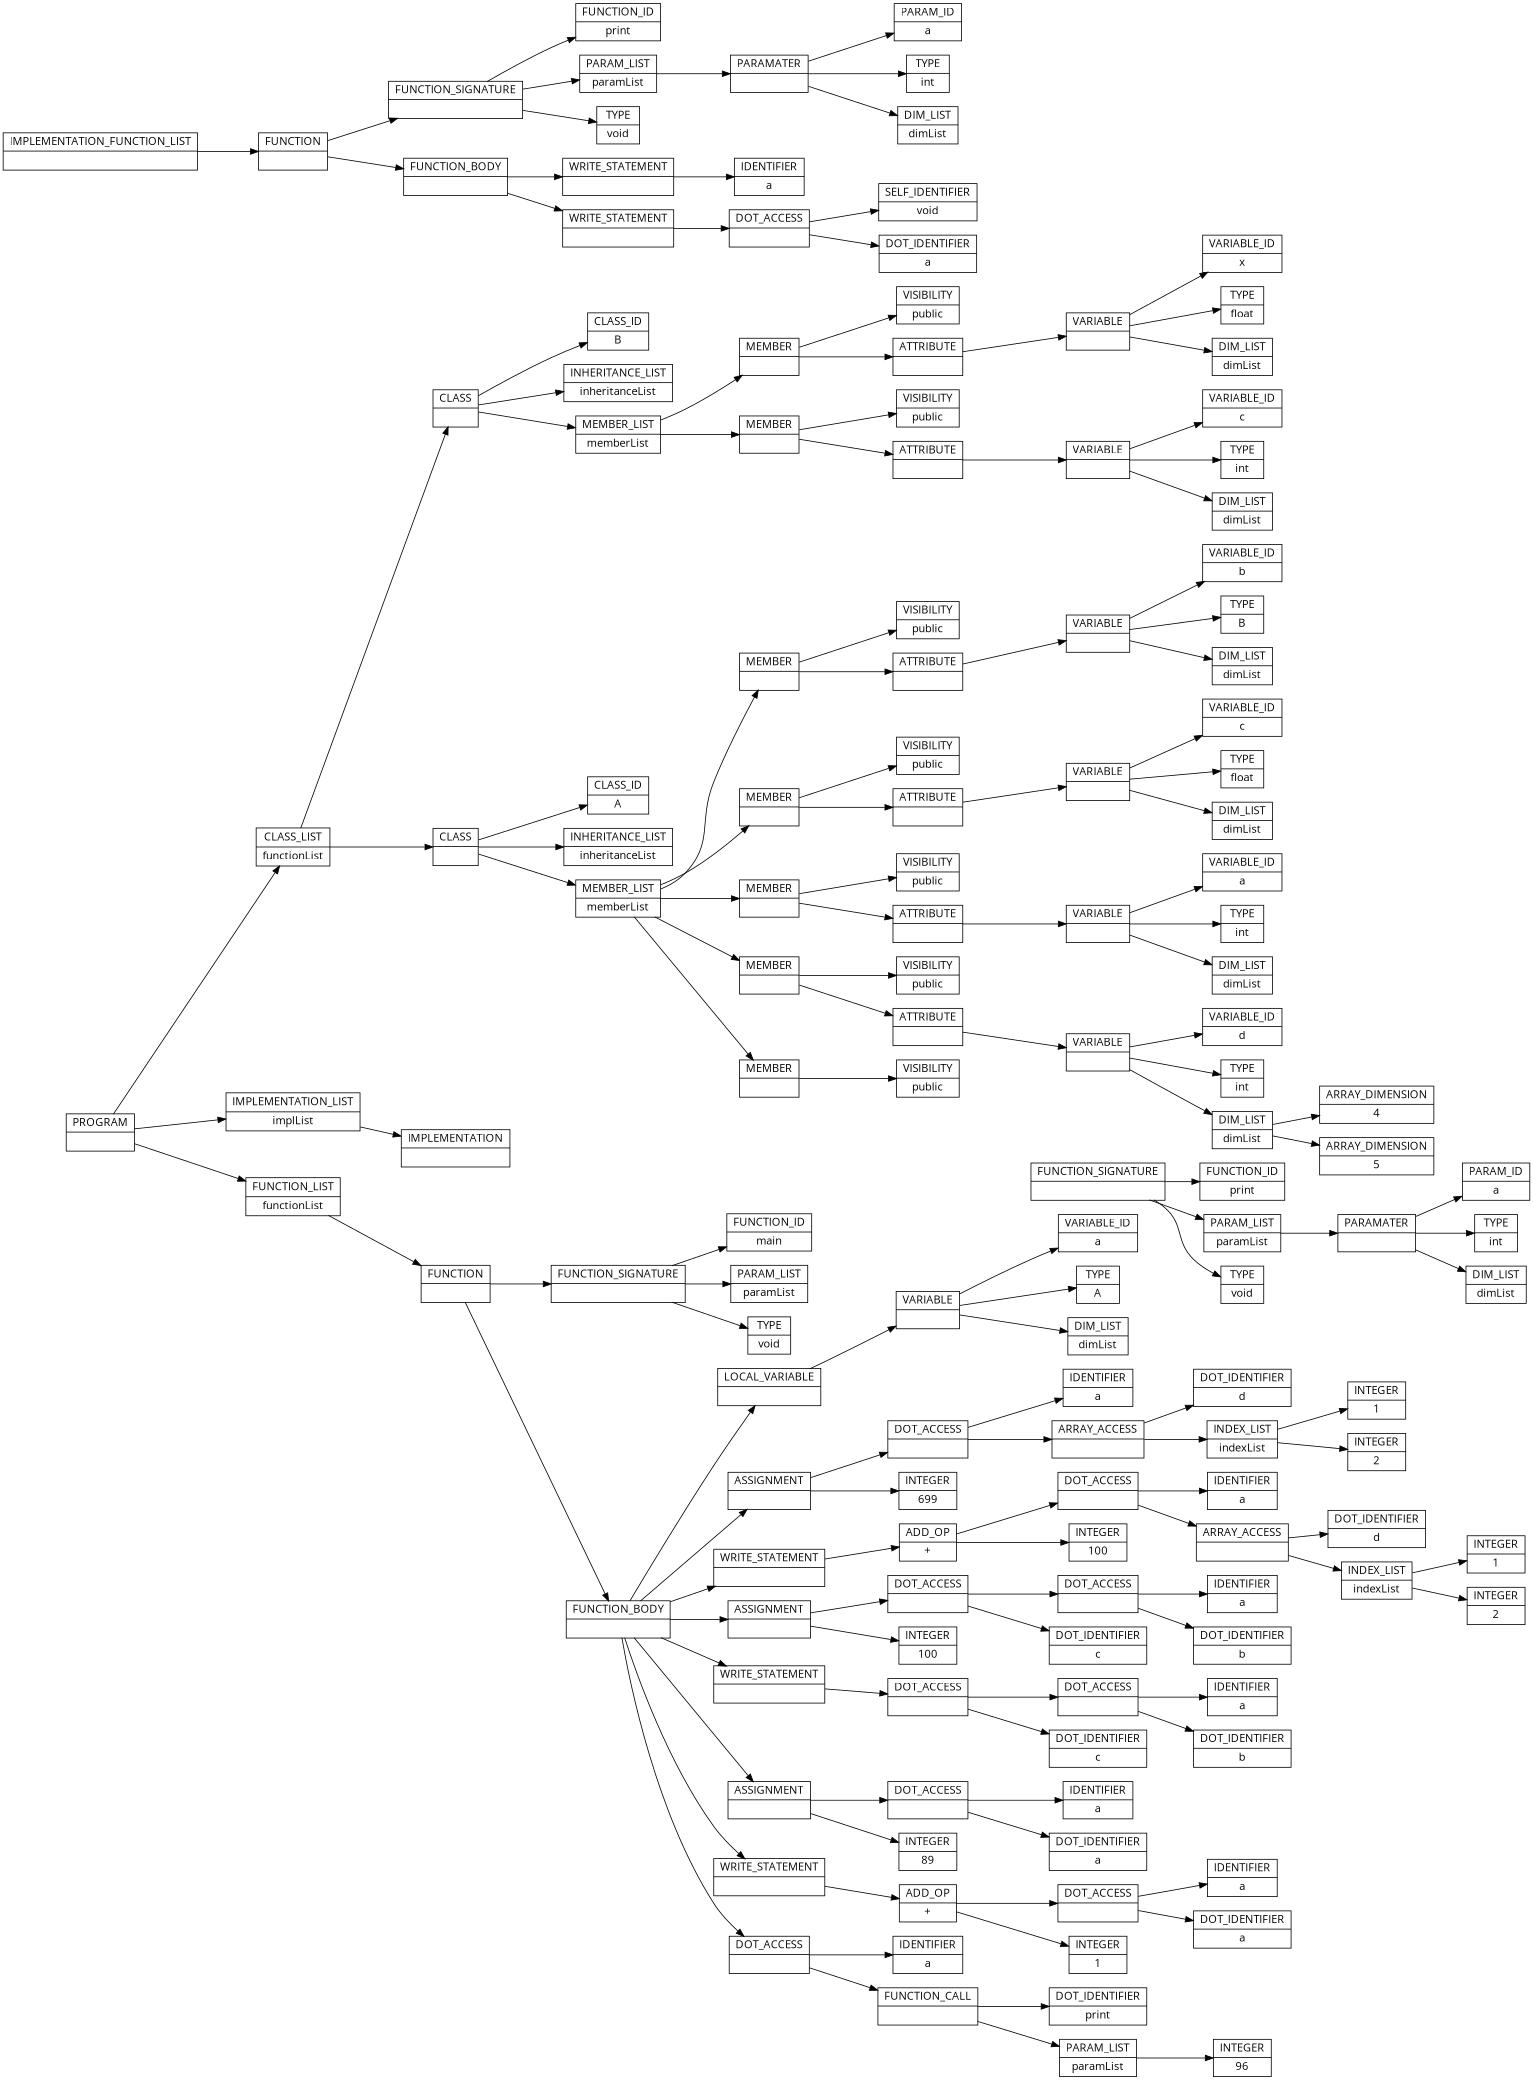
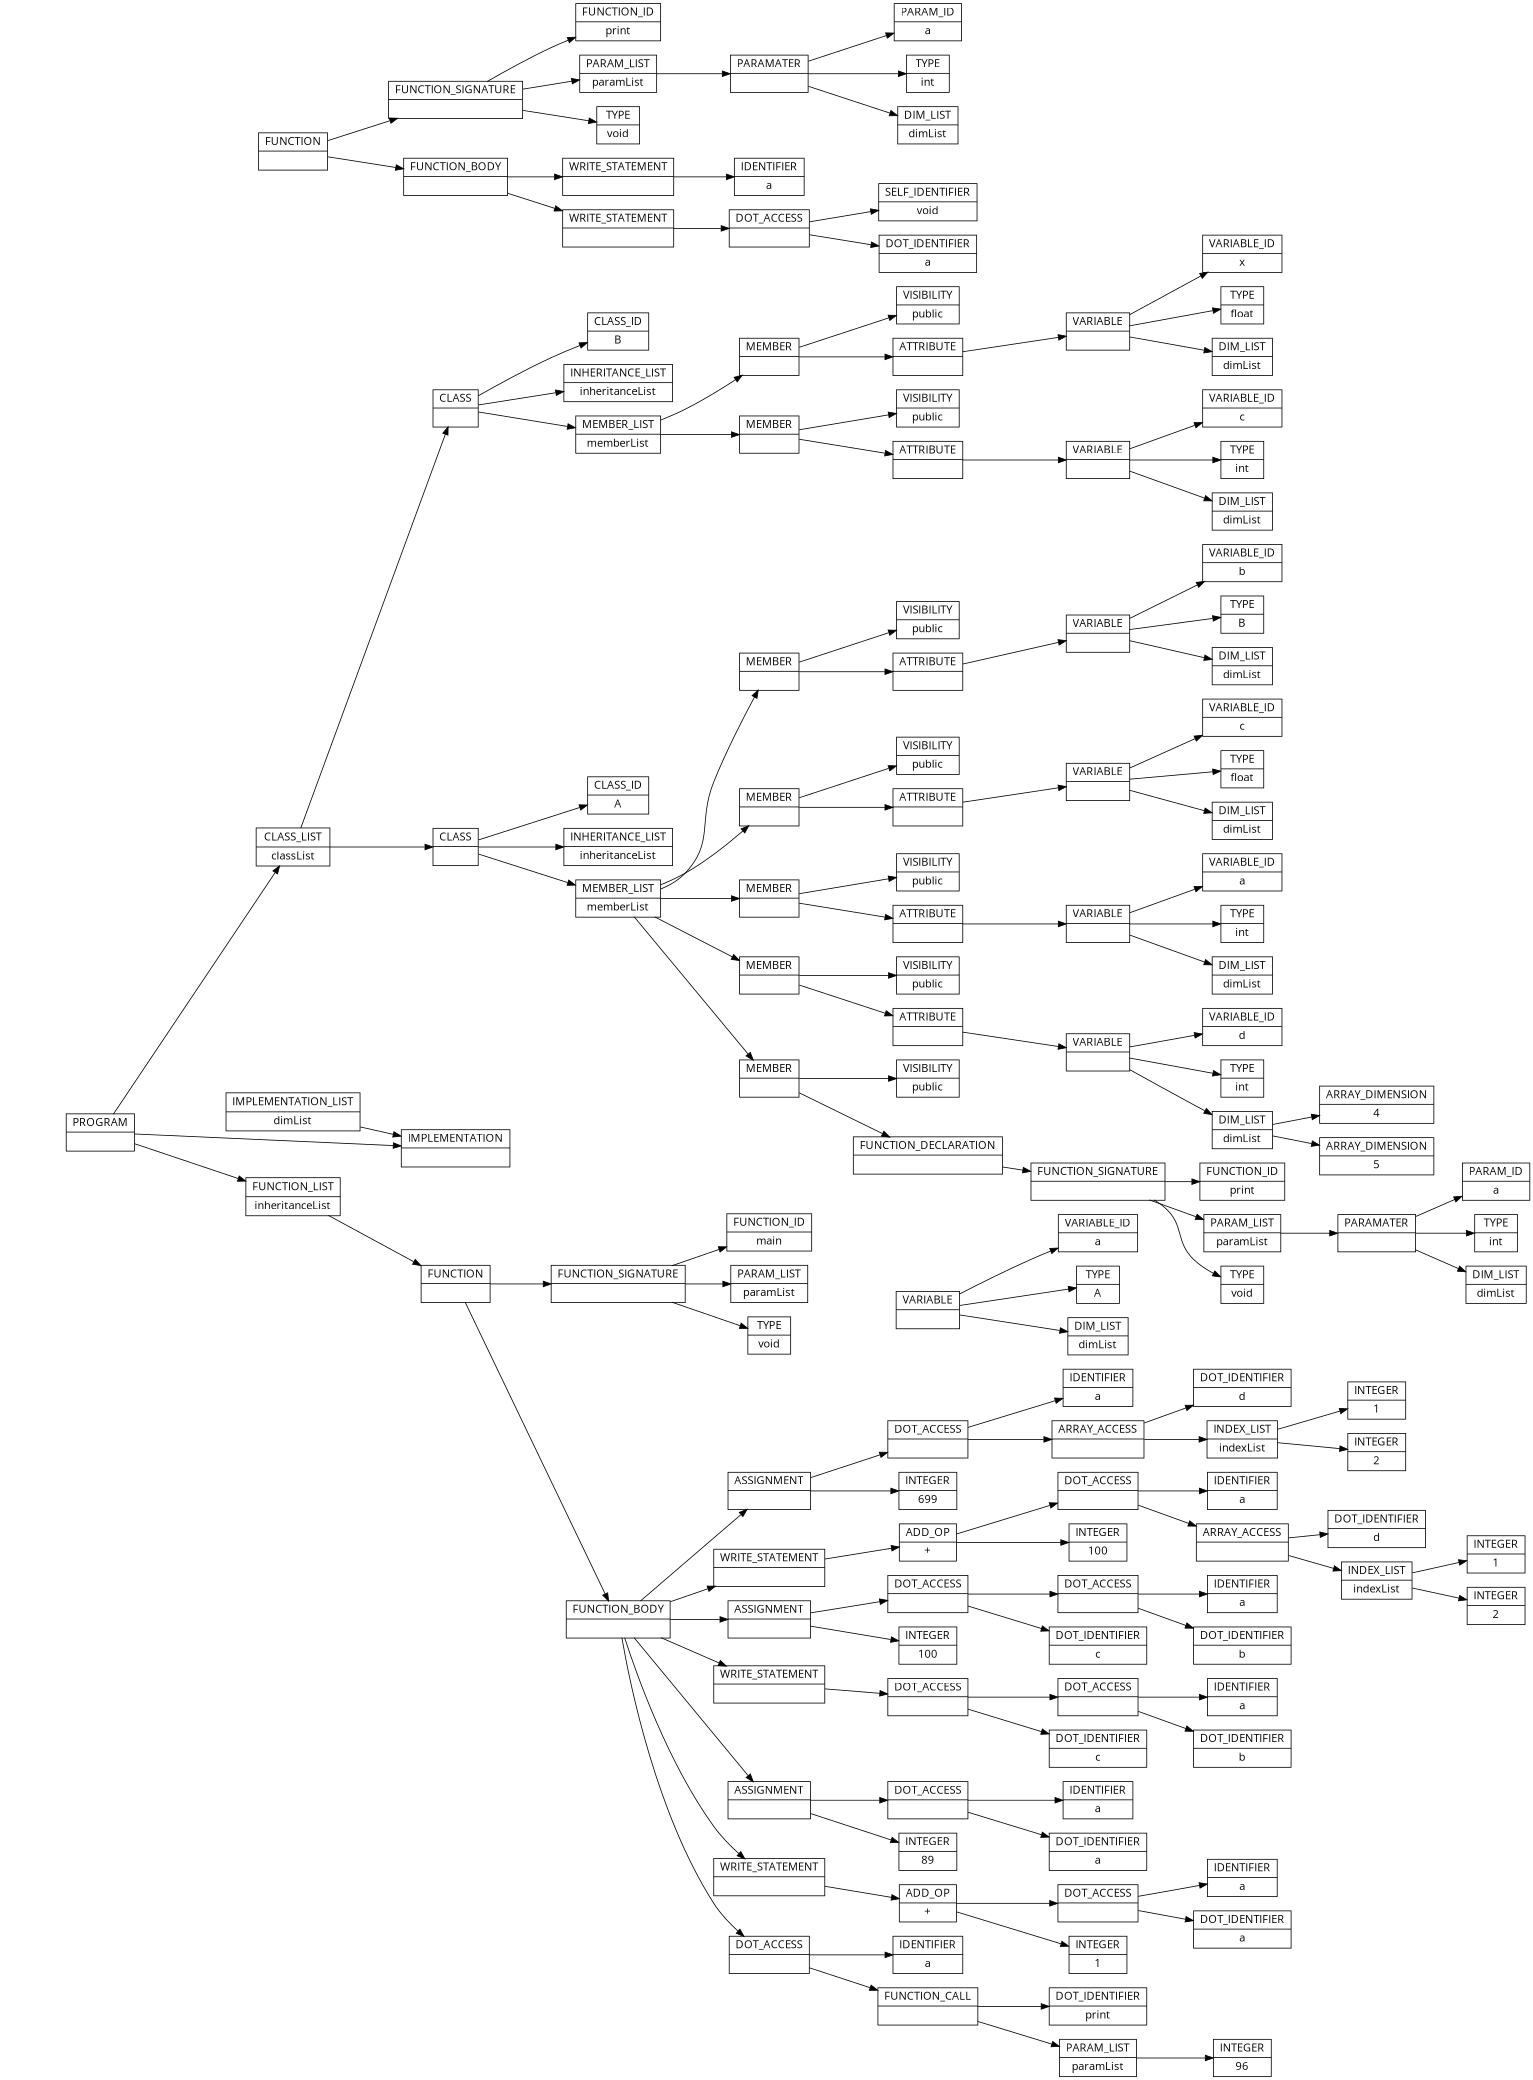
(100, 151) -> none
(293, 856) -> (293, 856)
(293, 1121) -> (293, 1121)
(176, 1124) -> (264, 1140)
none -> (928, 1155)
(293, 1206) -> (293, 1206)
(769, 1387) -> none
